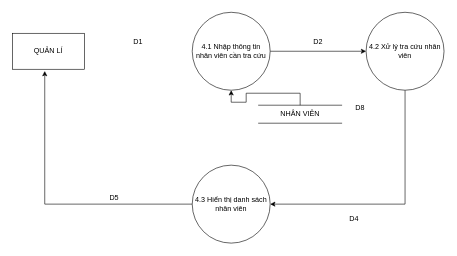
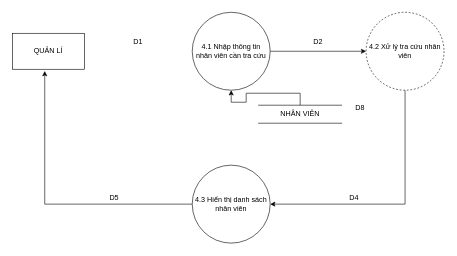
(405, 51) -> (405, 51)
(354, 219) -> (354, 198)
